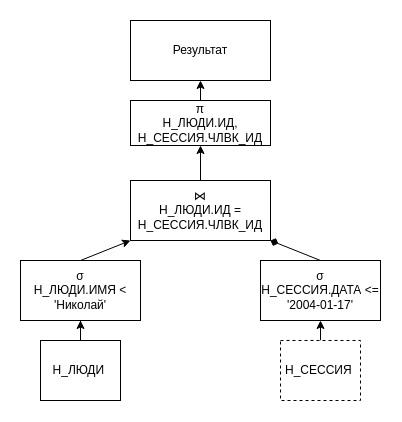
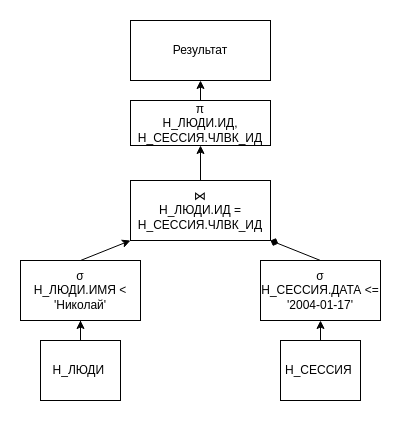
(321, 371) -> (321, 371)
